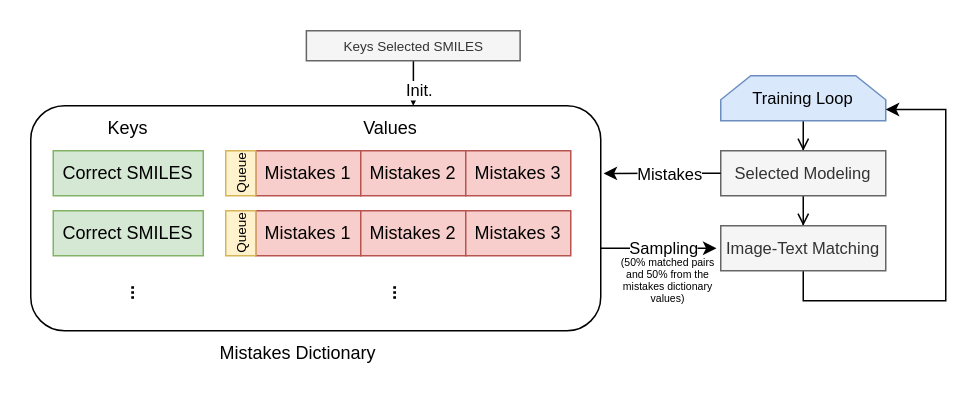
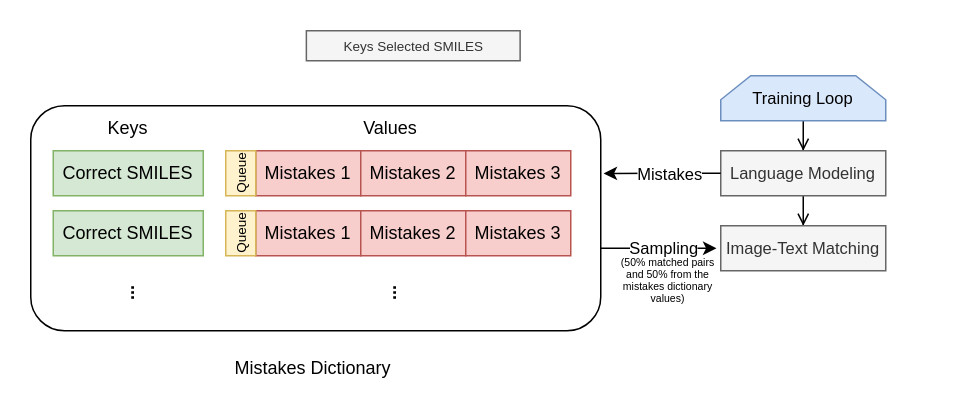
(413, 78) -> none
(803, 173) -> (803, 173)
(946, 267) -> none
(301, 353) -> (316, 368)
